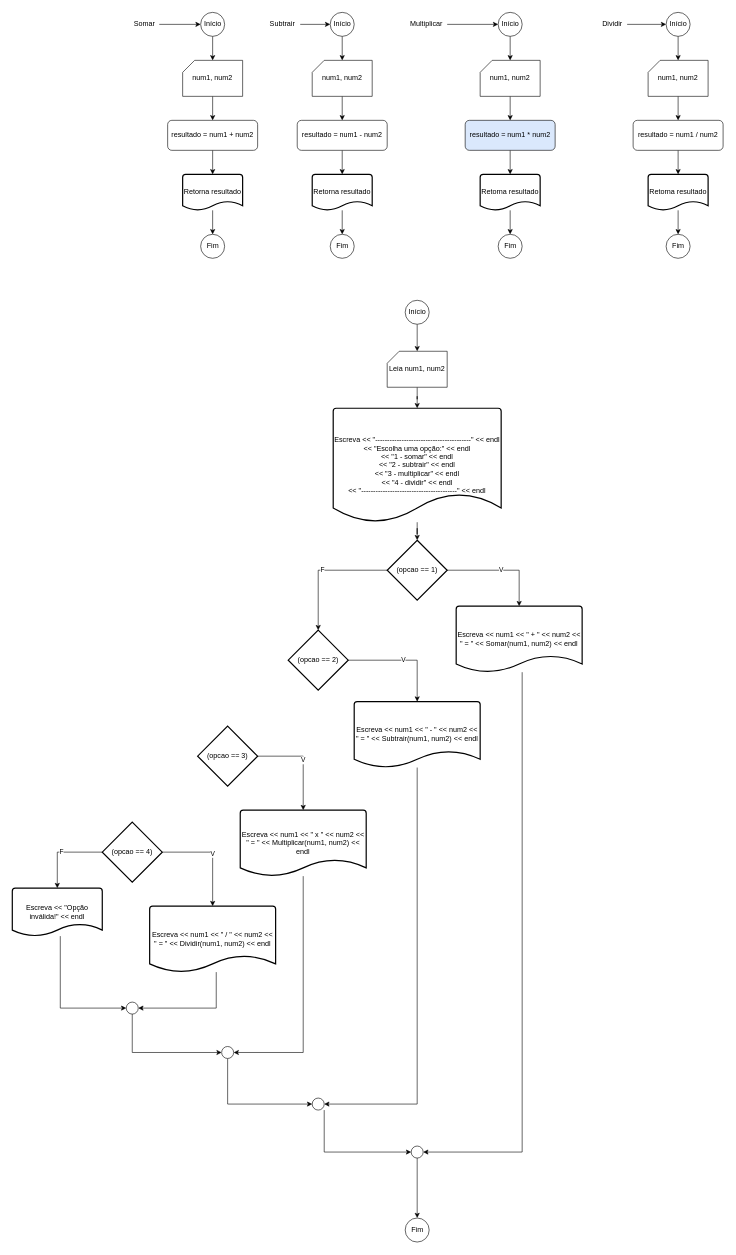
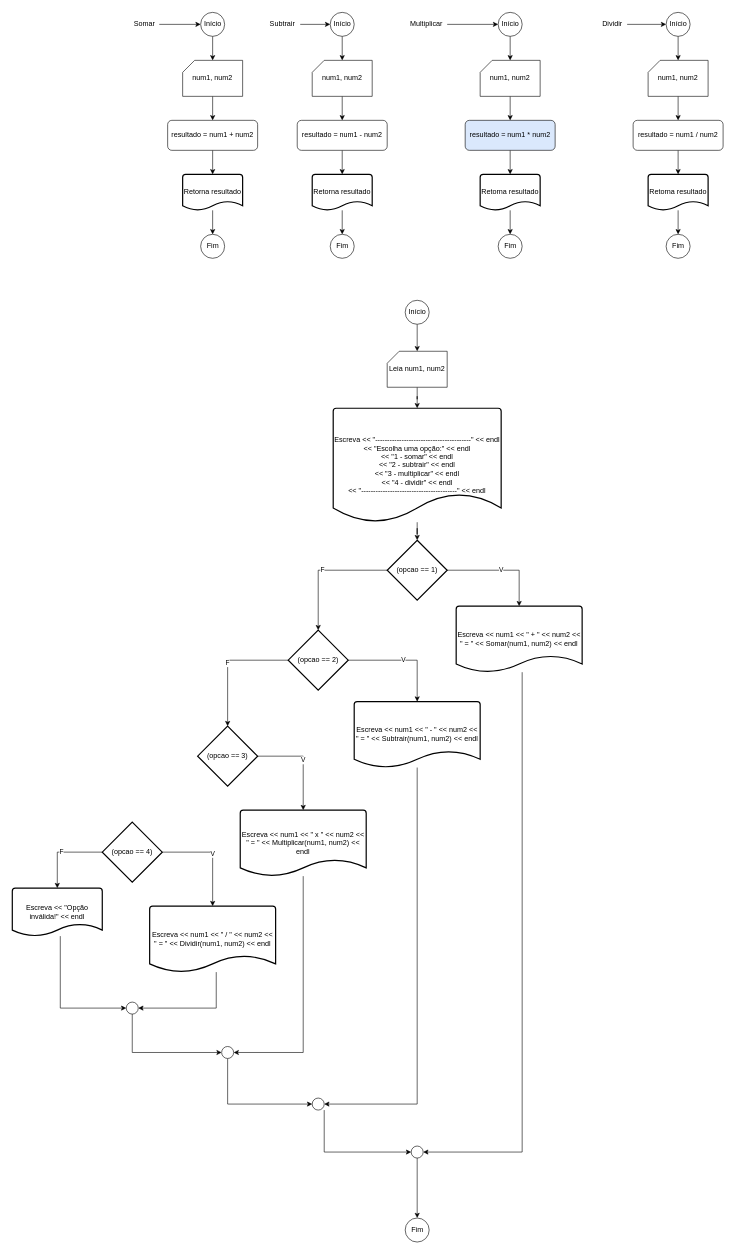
none -> (228, 690)
